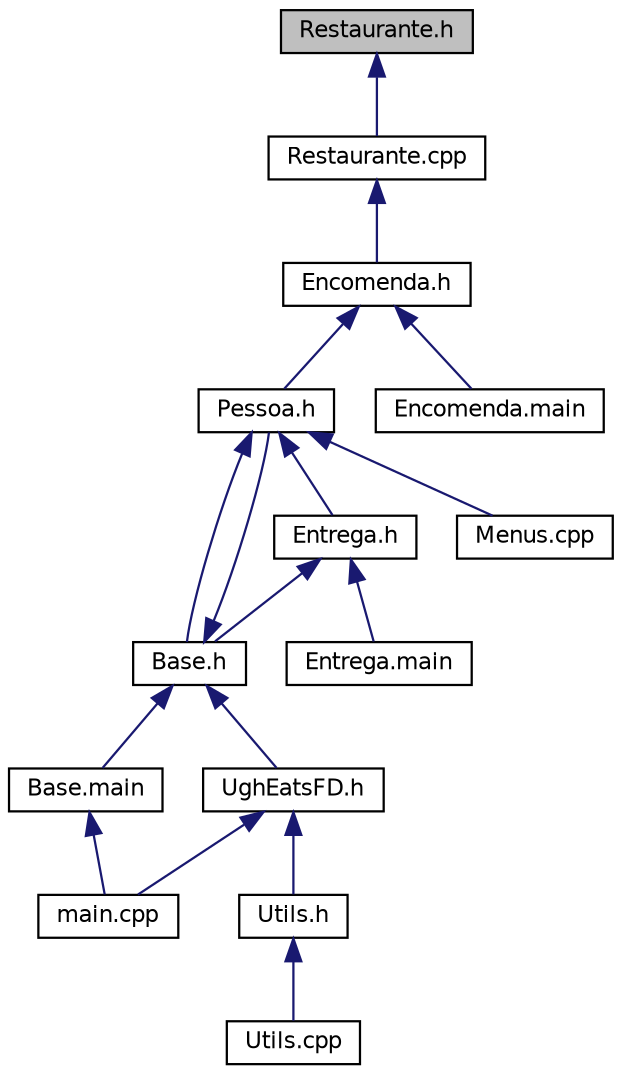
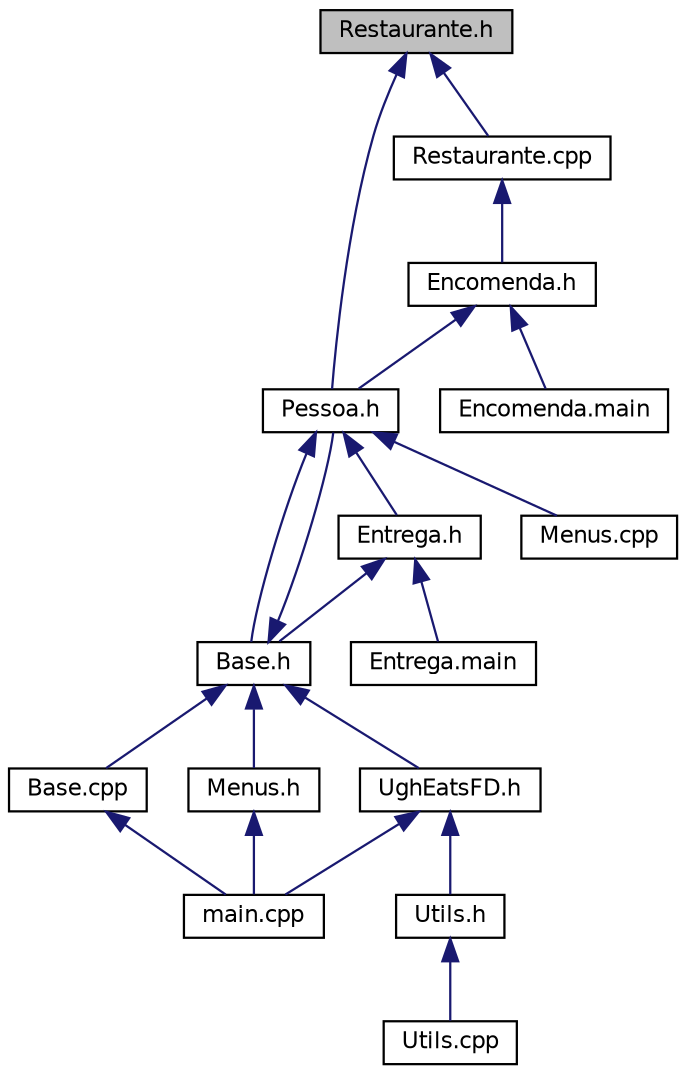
none -> (353, 229)
(86, 790) -> (78, 790)
none -> (254, 790)
